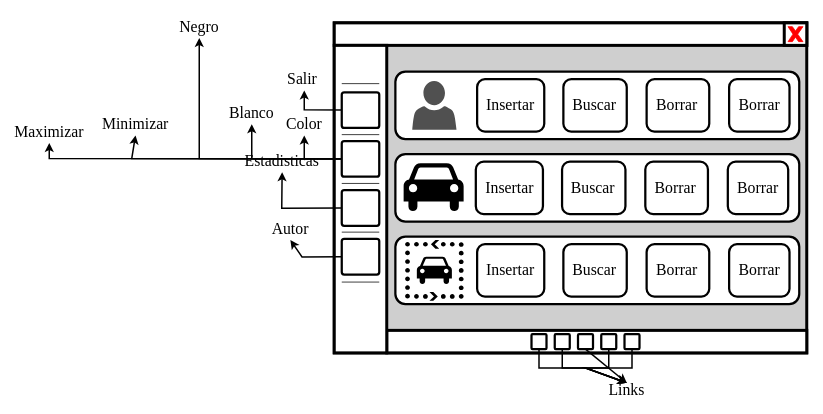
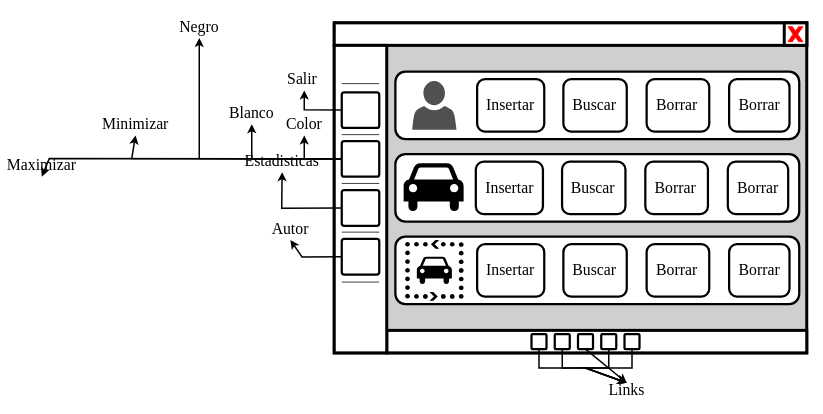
(49, 132) -> (42, 165)
